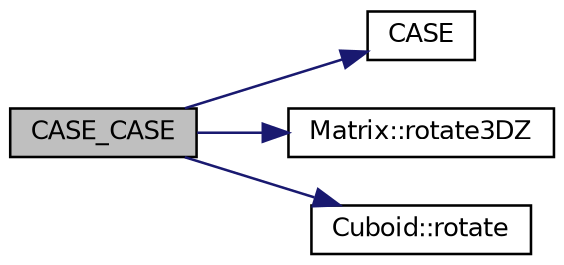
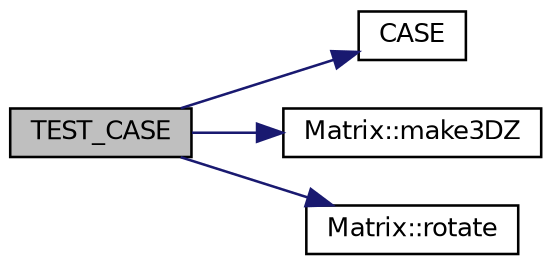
(103, 133) -> (101, 133)
(421, 133) -> (412, 133)
(421, 230) -> (412, 230)
